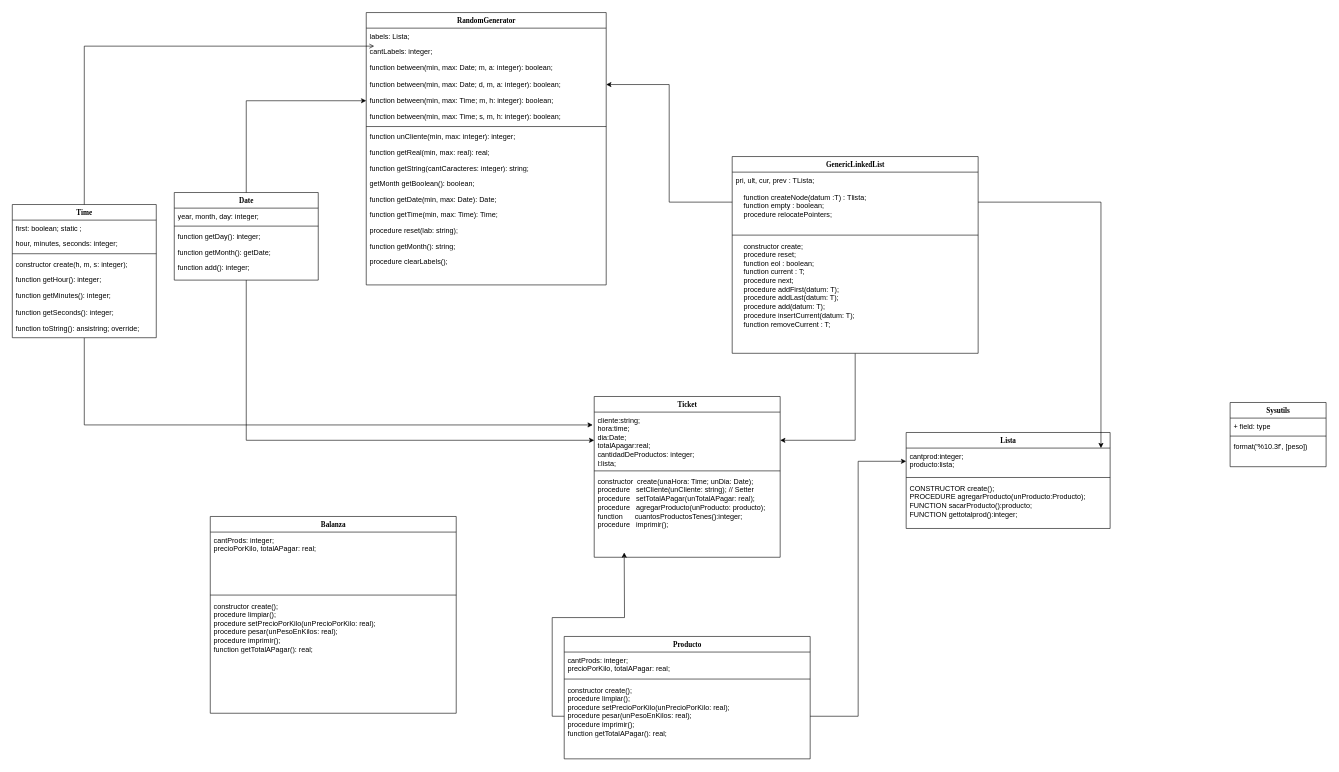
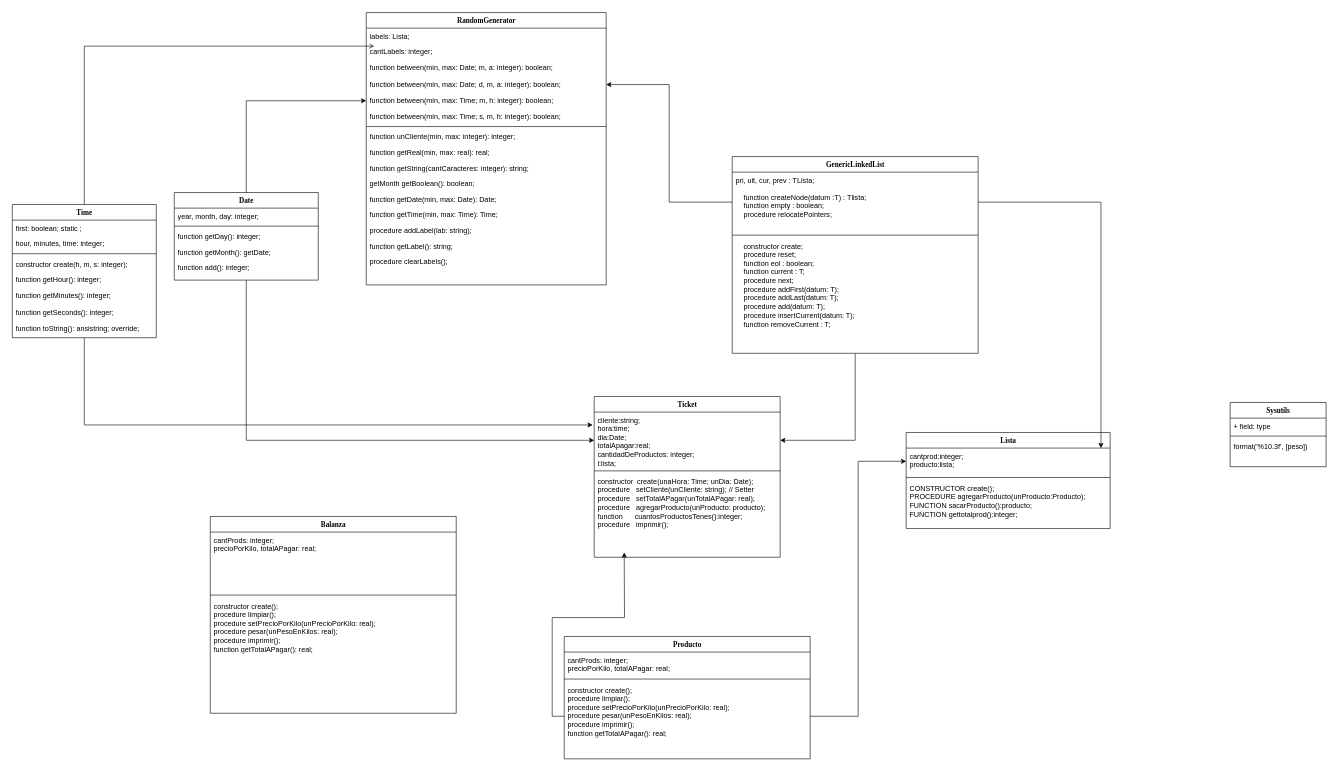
(423, 231) -> (428, 231)
(72, 244) -> (65, 244)
(421, 246) -> (420, 246)
